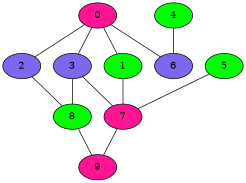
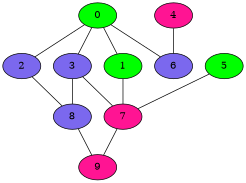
(98, 15) -> (98, 15)
(174, 15) -> (174, 15)
(72, 117) -> (72, 117)
